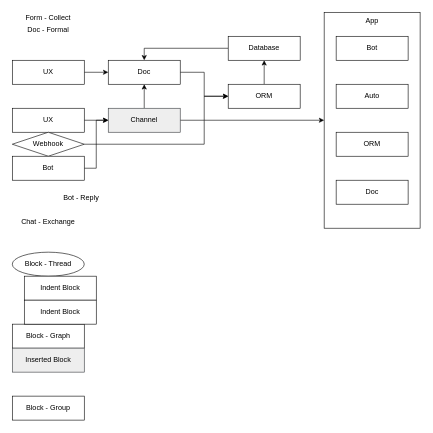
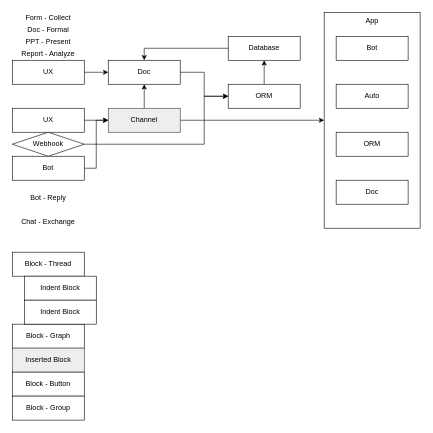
none -> (48, 42)
none -> (48, 54)
(81, 198) -> (48, 198)
(48, 264) -> (48, 264)
none -> (48, 384)
